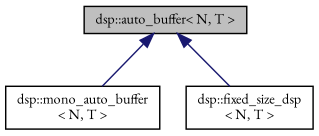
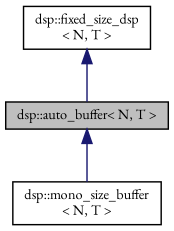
(209, 65) -> (87, 83)
(83, 108) -> (87, 203)
